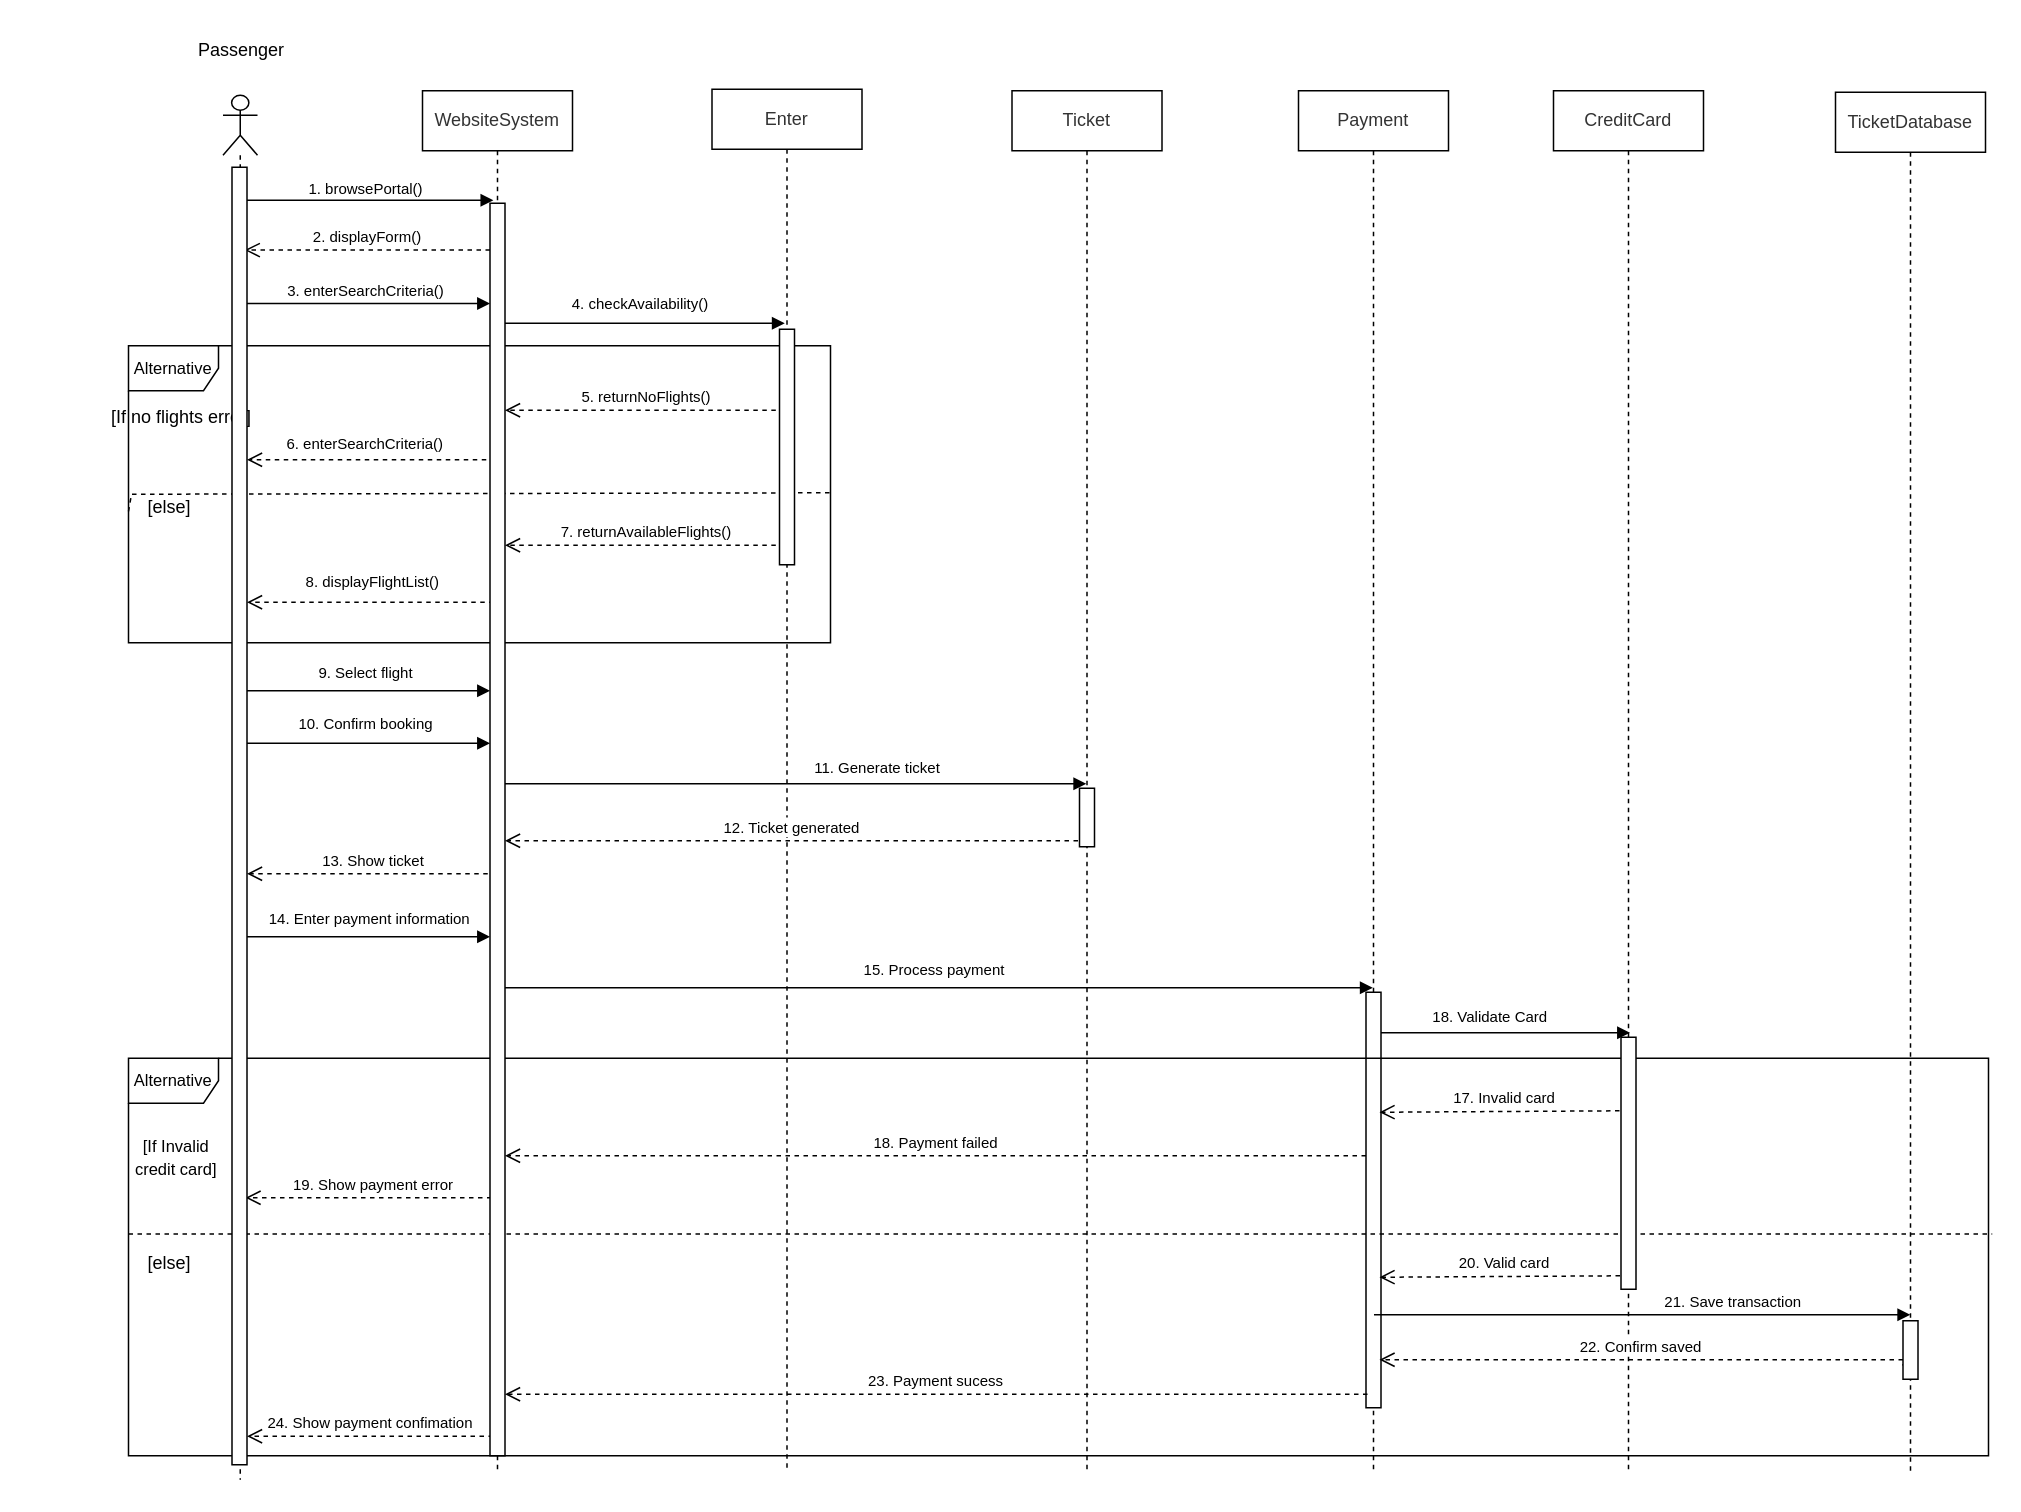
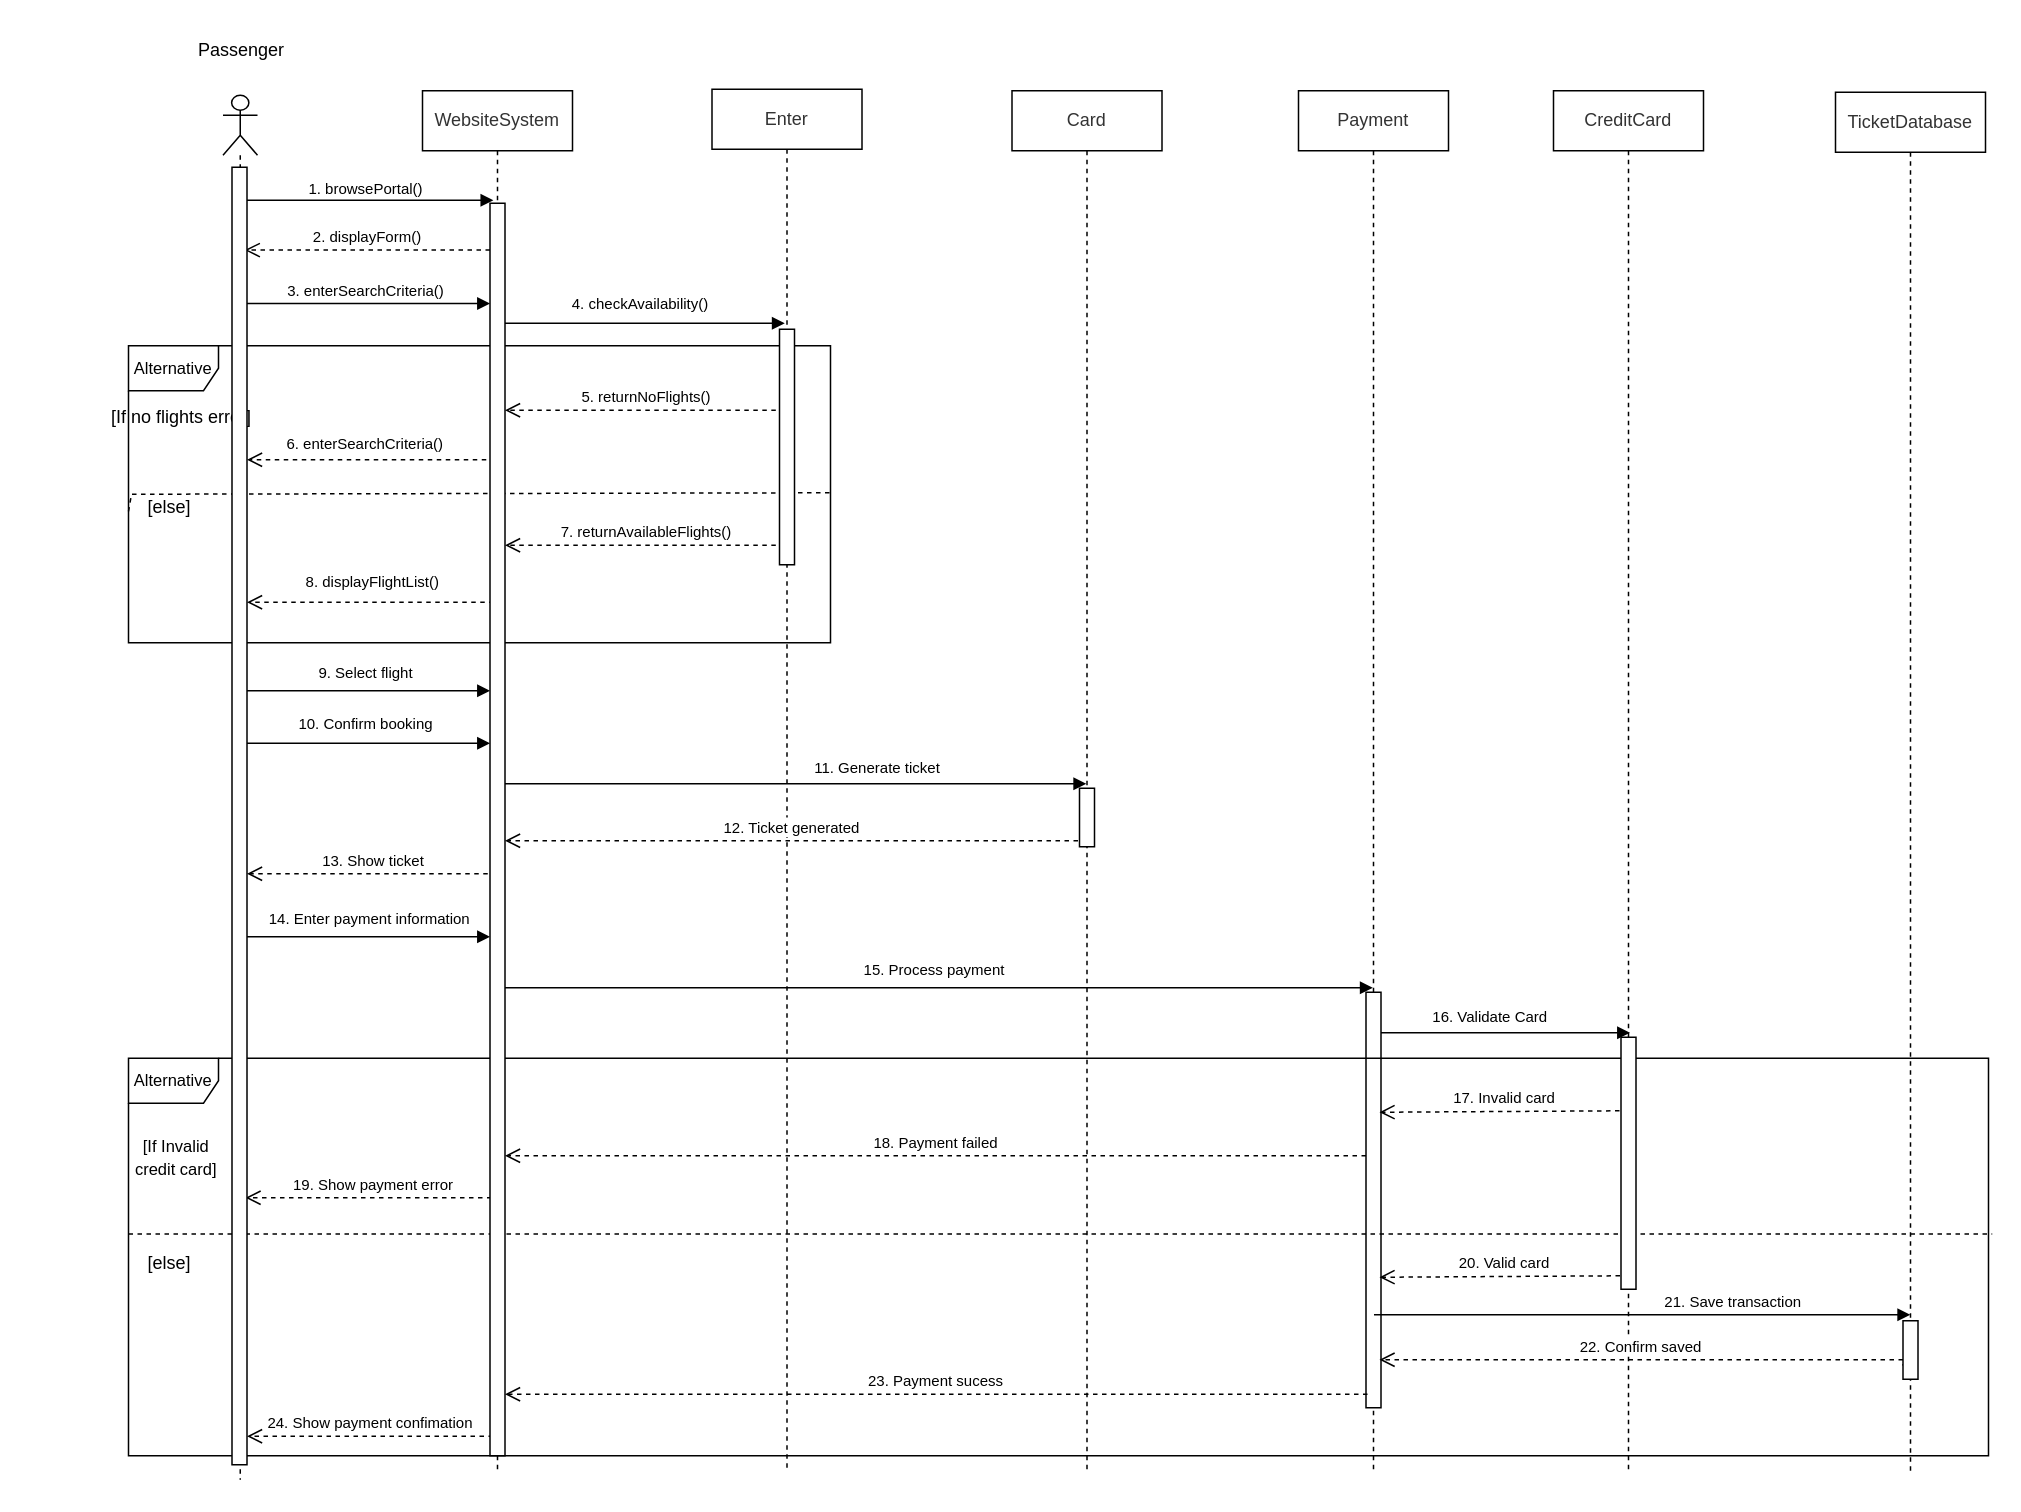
(1087, 121) -> (1087, 121)
(1490, 1016) -> (1490, 1016)
